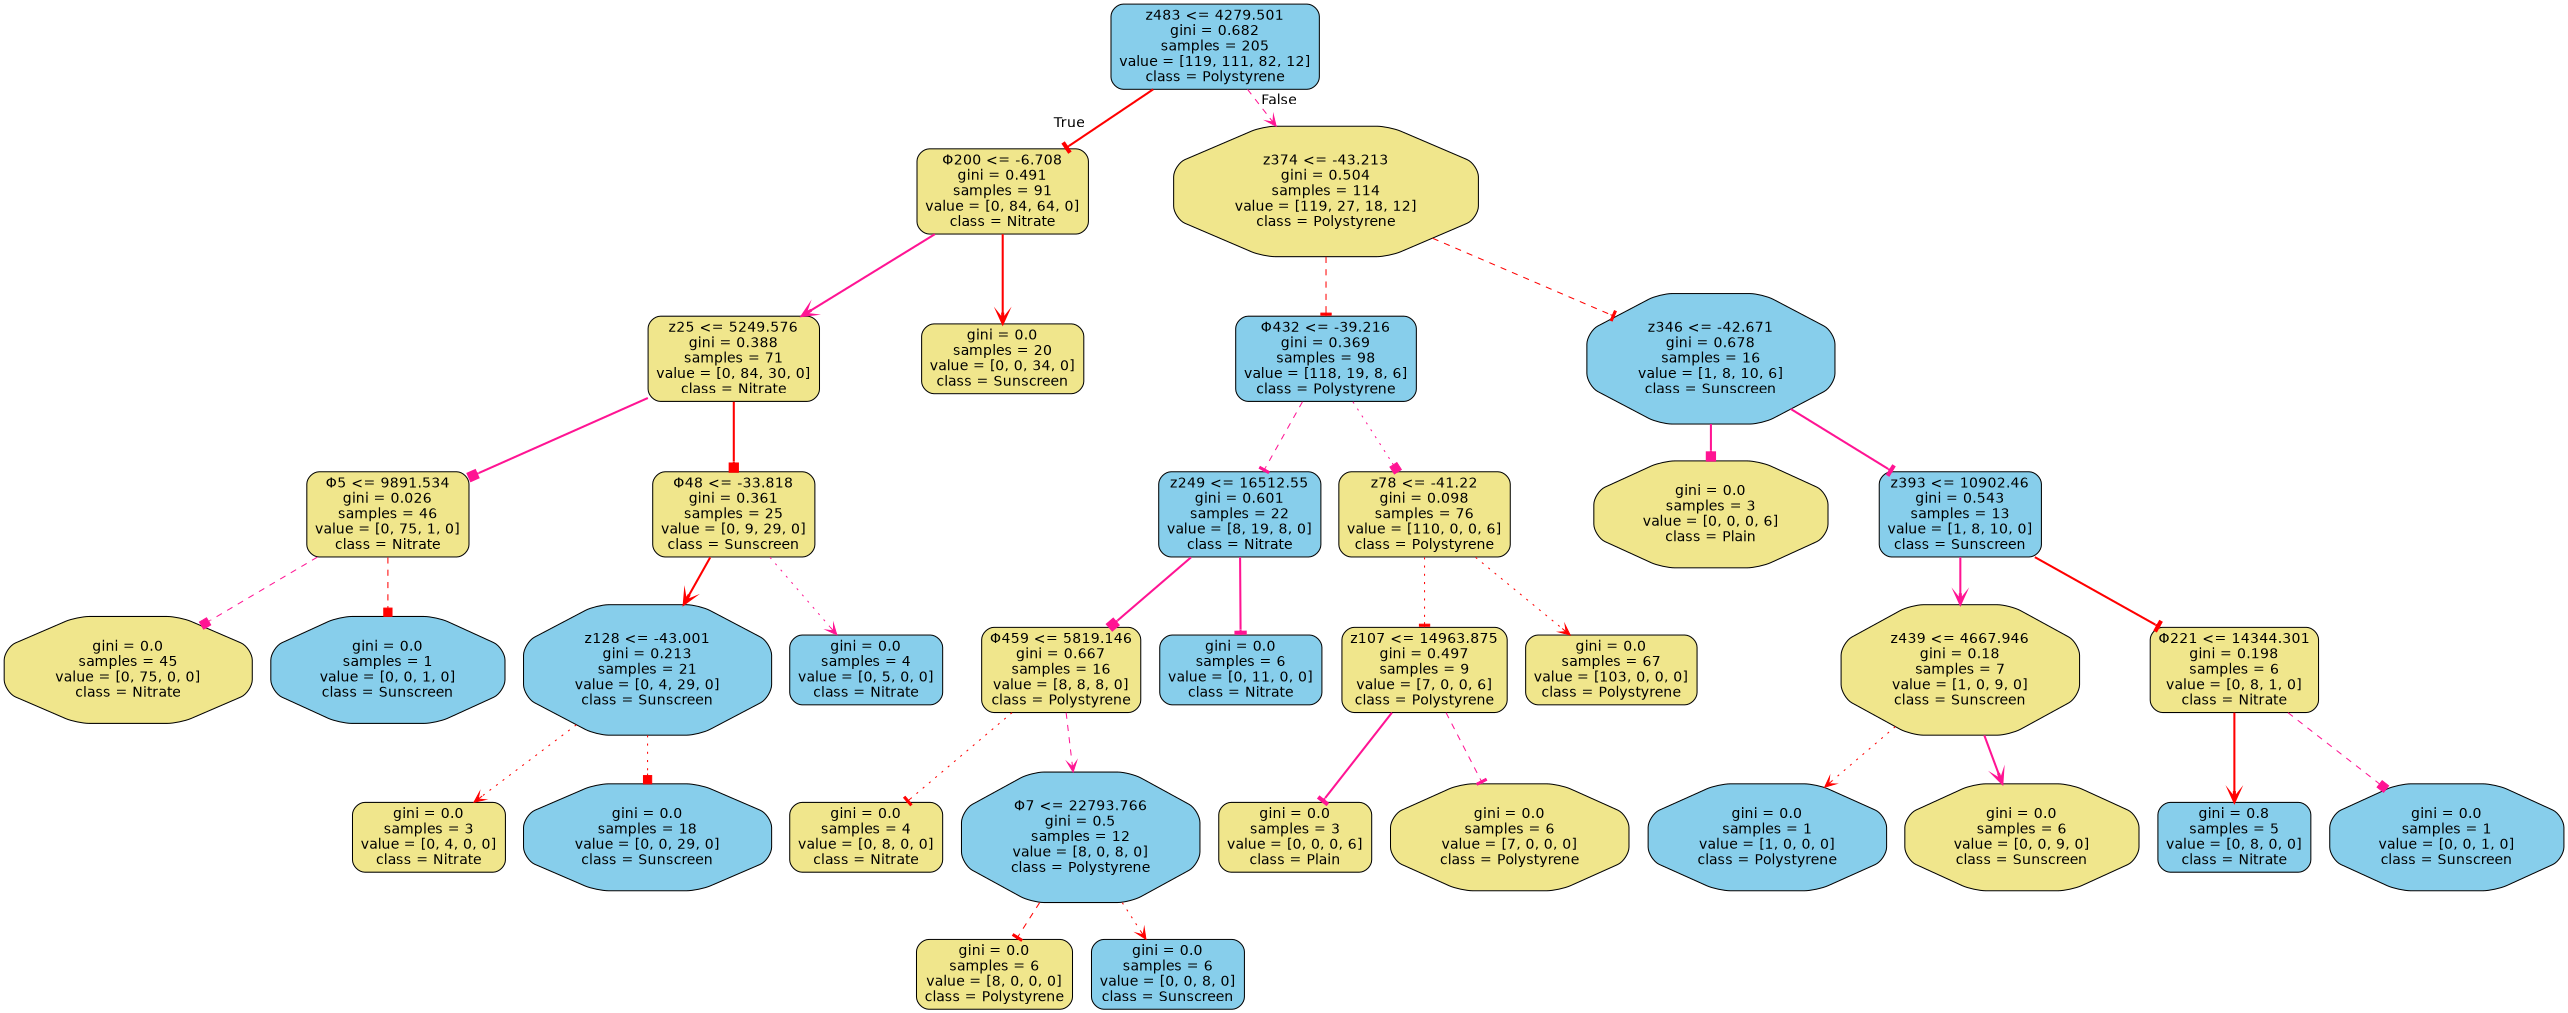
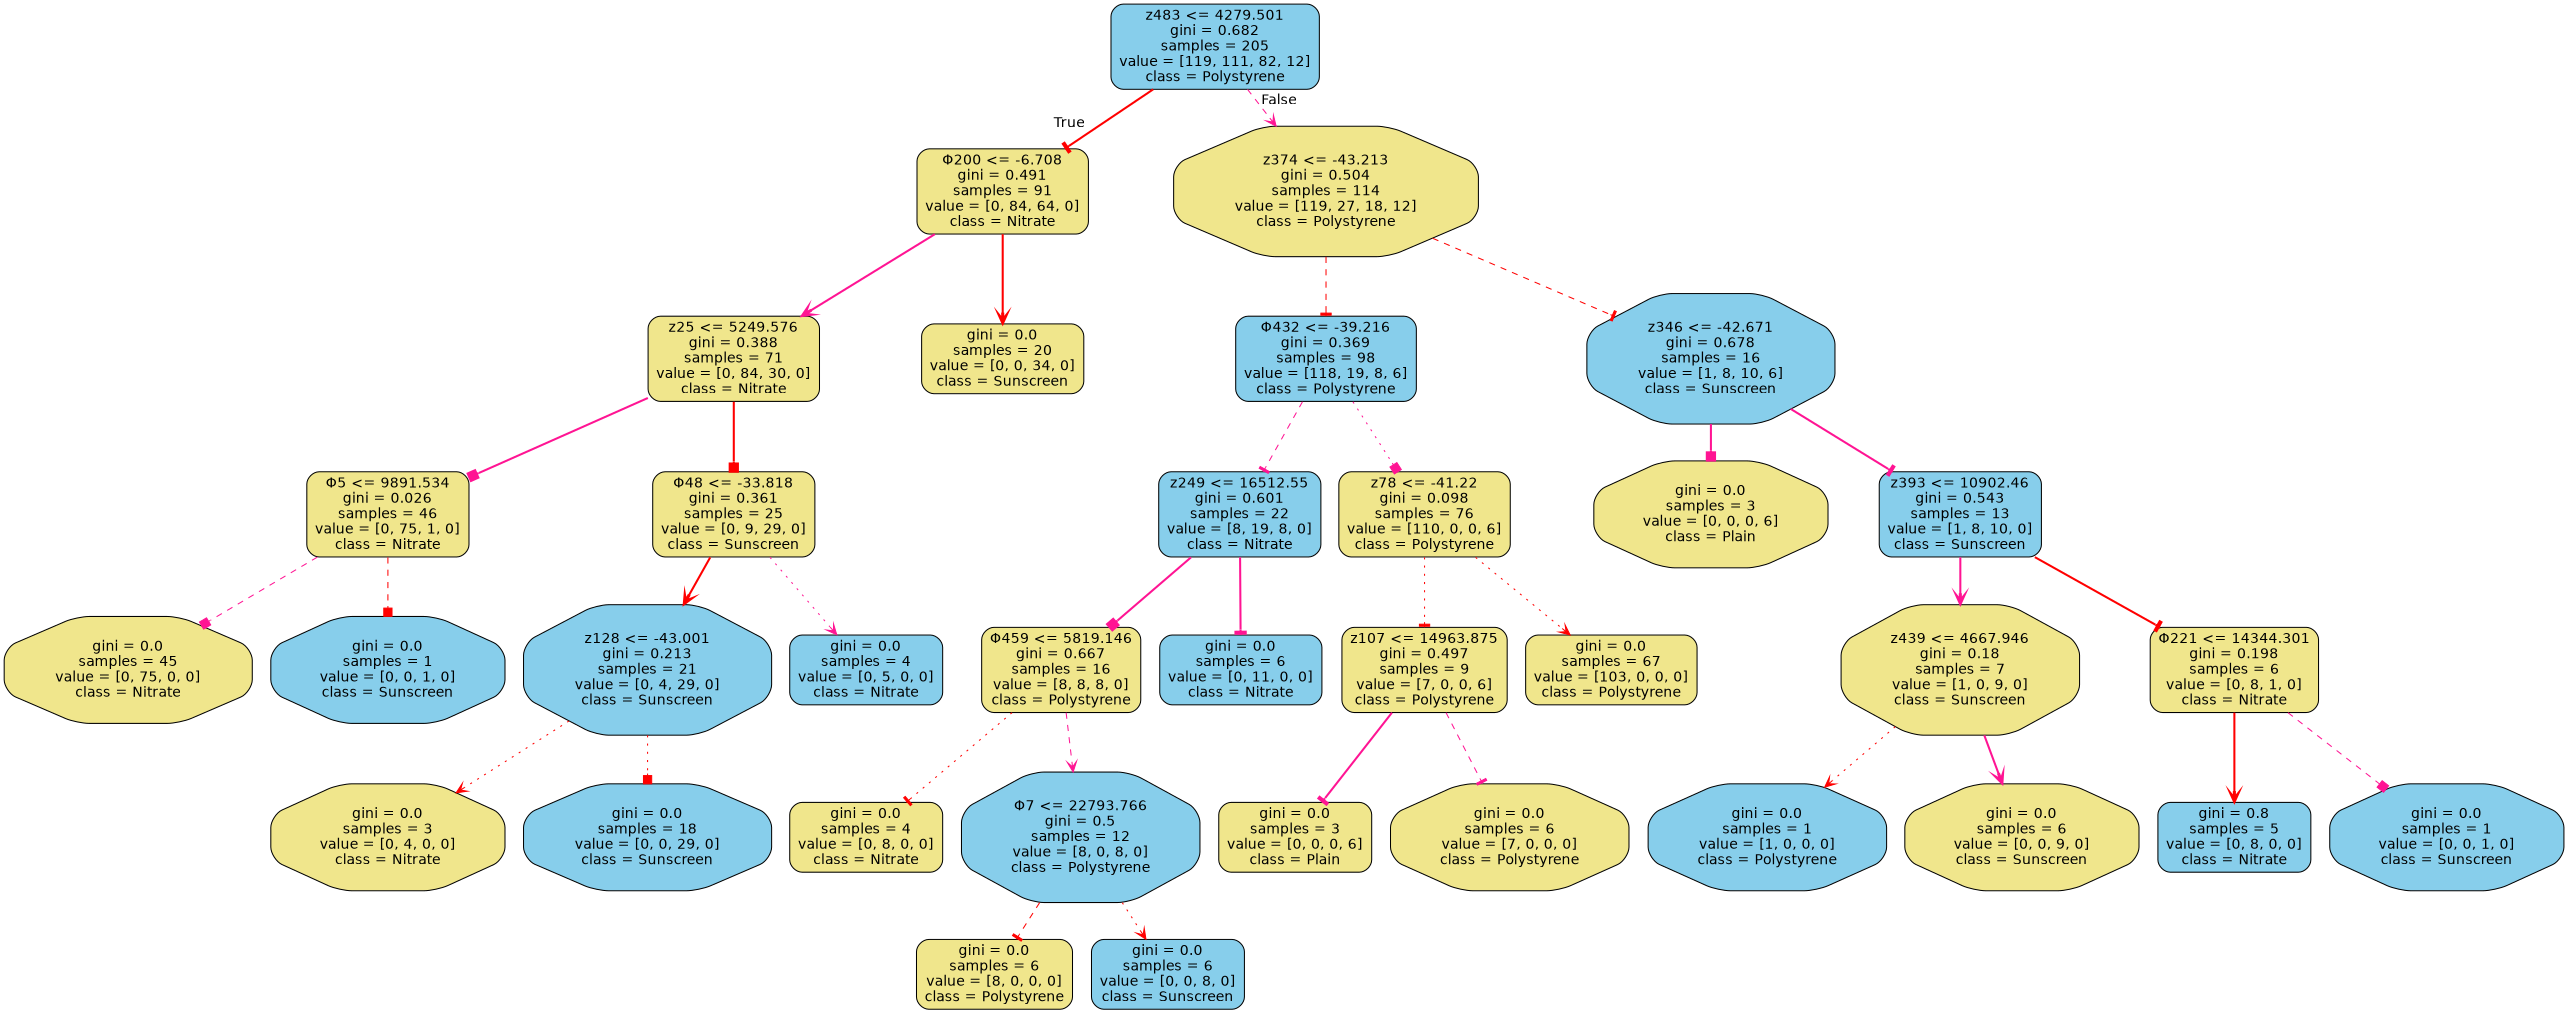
(429, 837) -> (388, 837)
